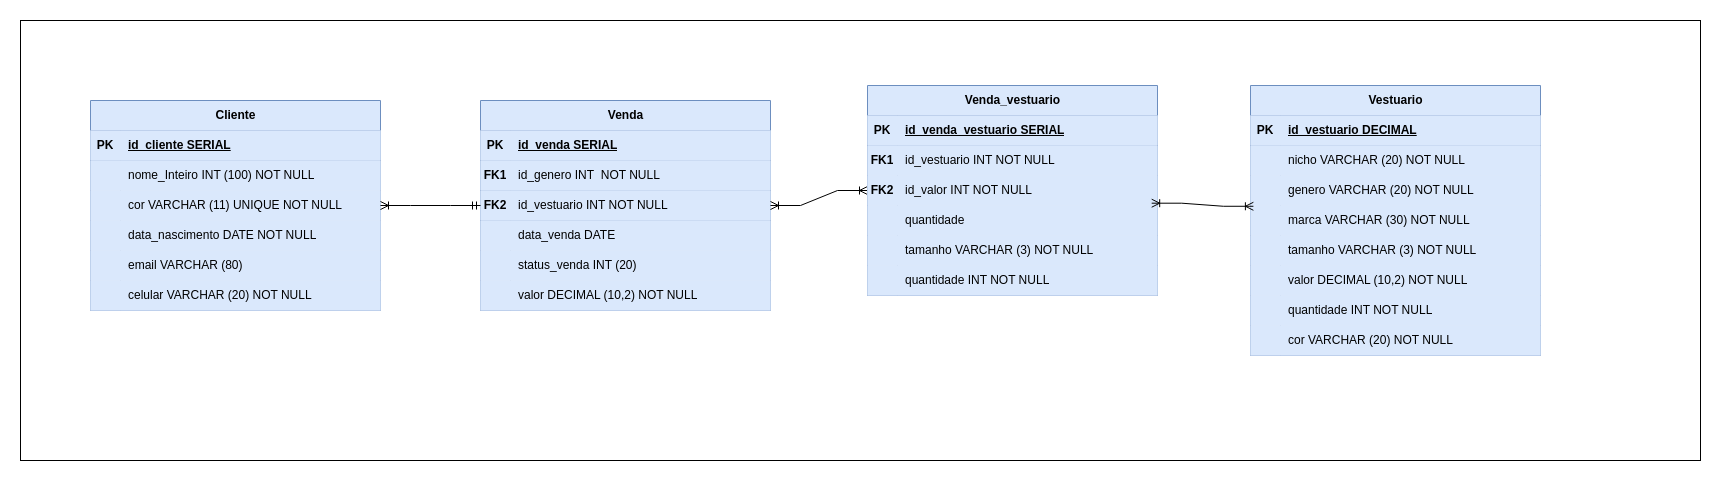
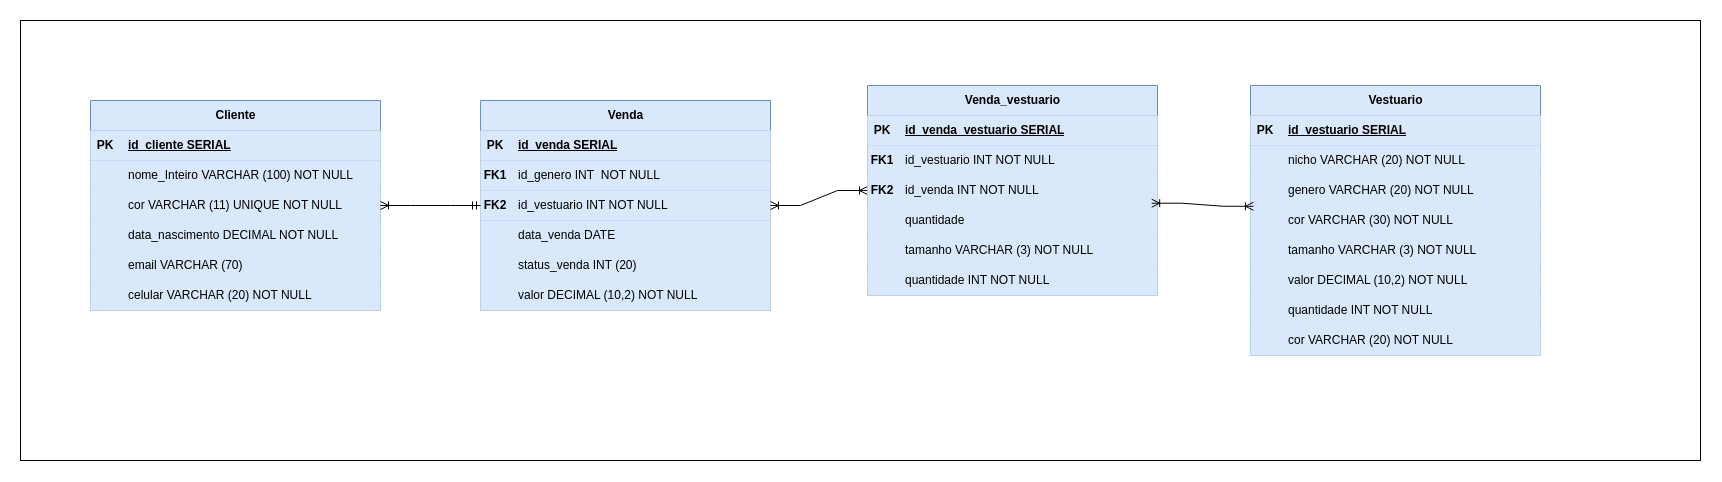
(1351, 131) -> (1348, 131)
(225, 176) -> (238, 176)
(968, 191) -> (970, 191)
(1373, 221) -> (1366, 221)
(220, 236) -> (230, 236)
(183, 266) -> (183, 266)
